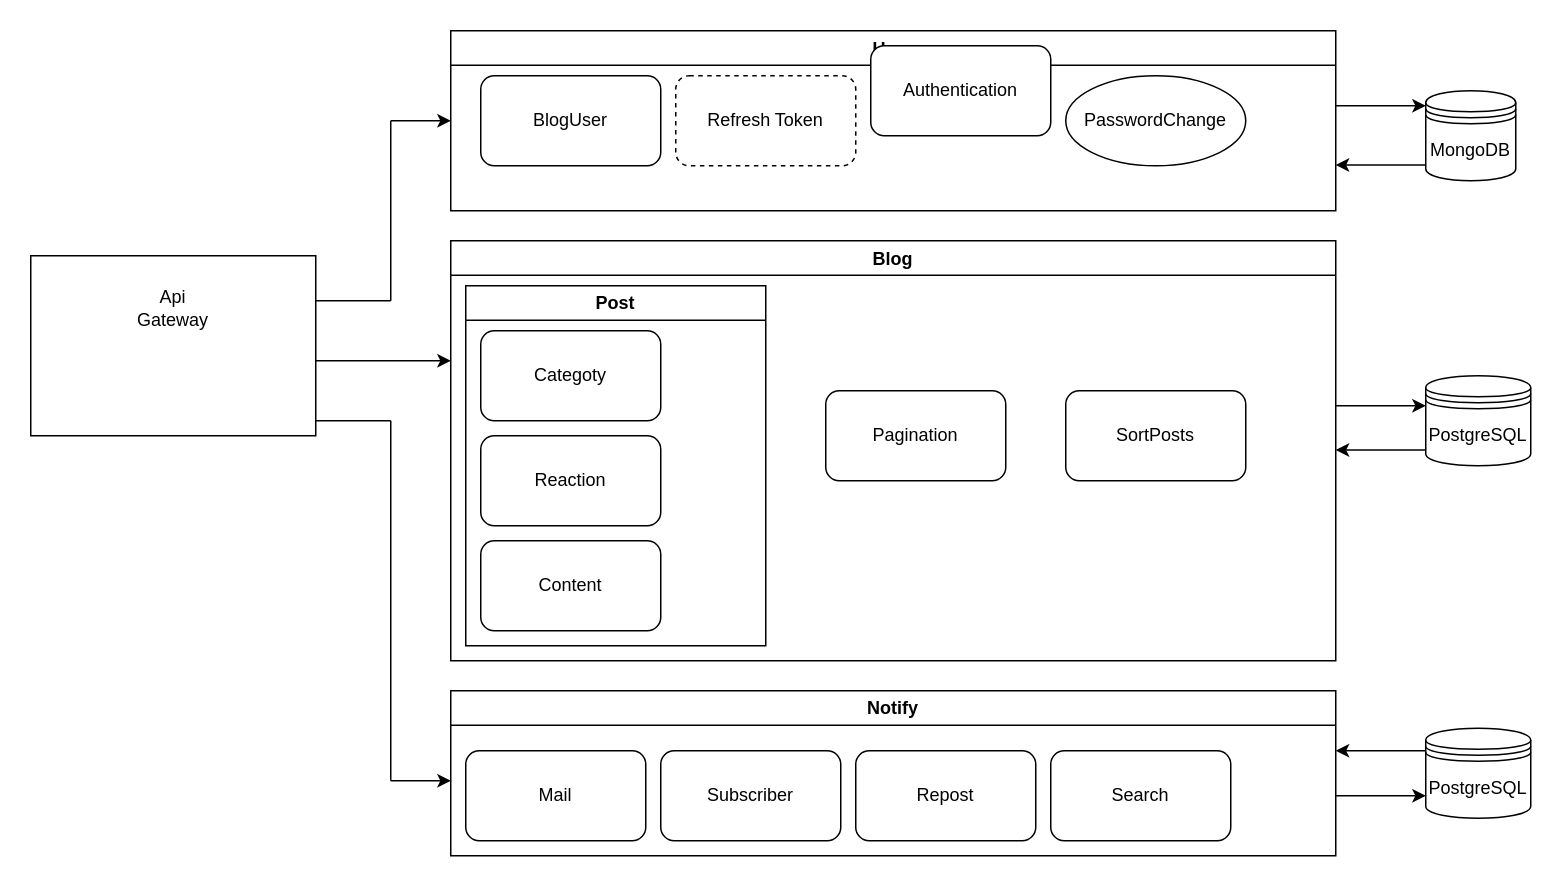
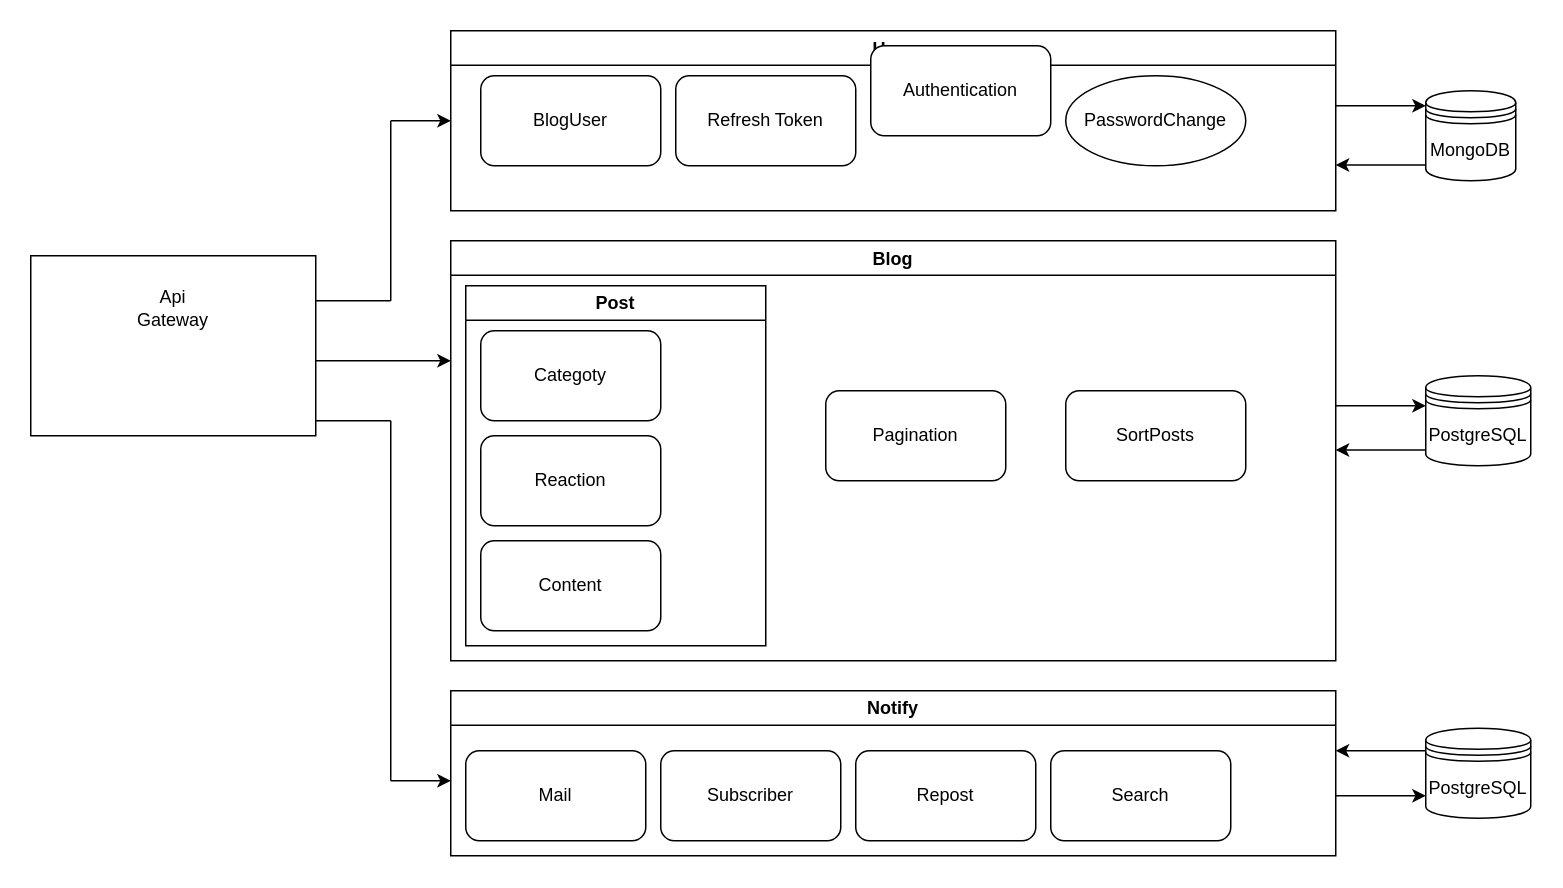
(766, 121) -> (766, 121)
